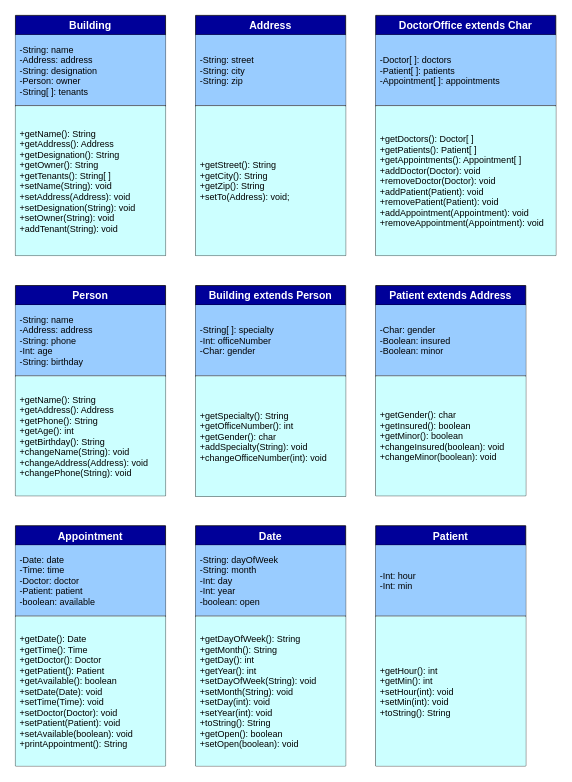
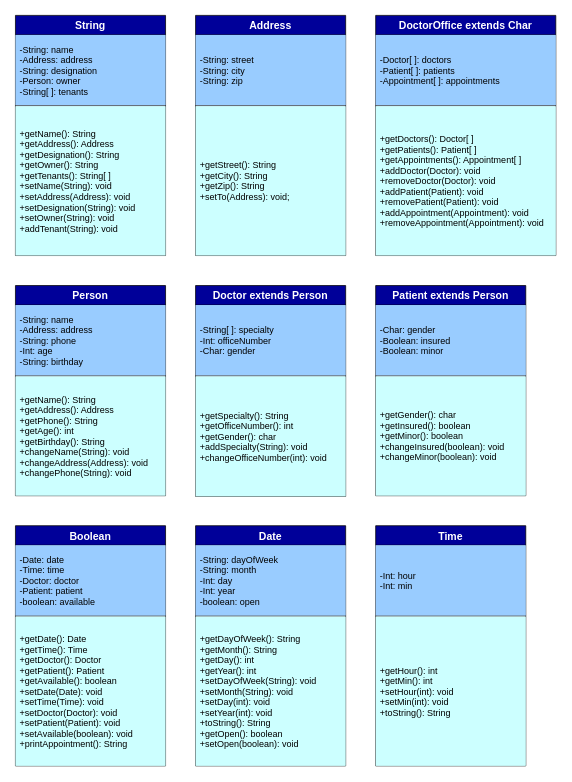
(90, 26) -> (90, 26)
(270, 296) -> (270, 296)
(450, 296) -> (450, 296)
(90, 536) -> (90, 536)
(450, 536) -> (450, 536)
